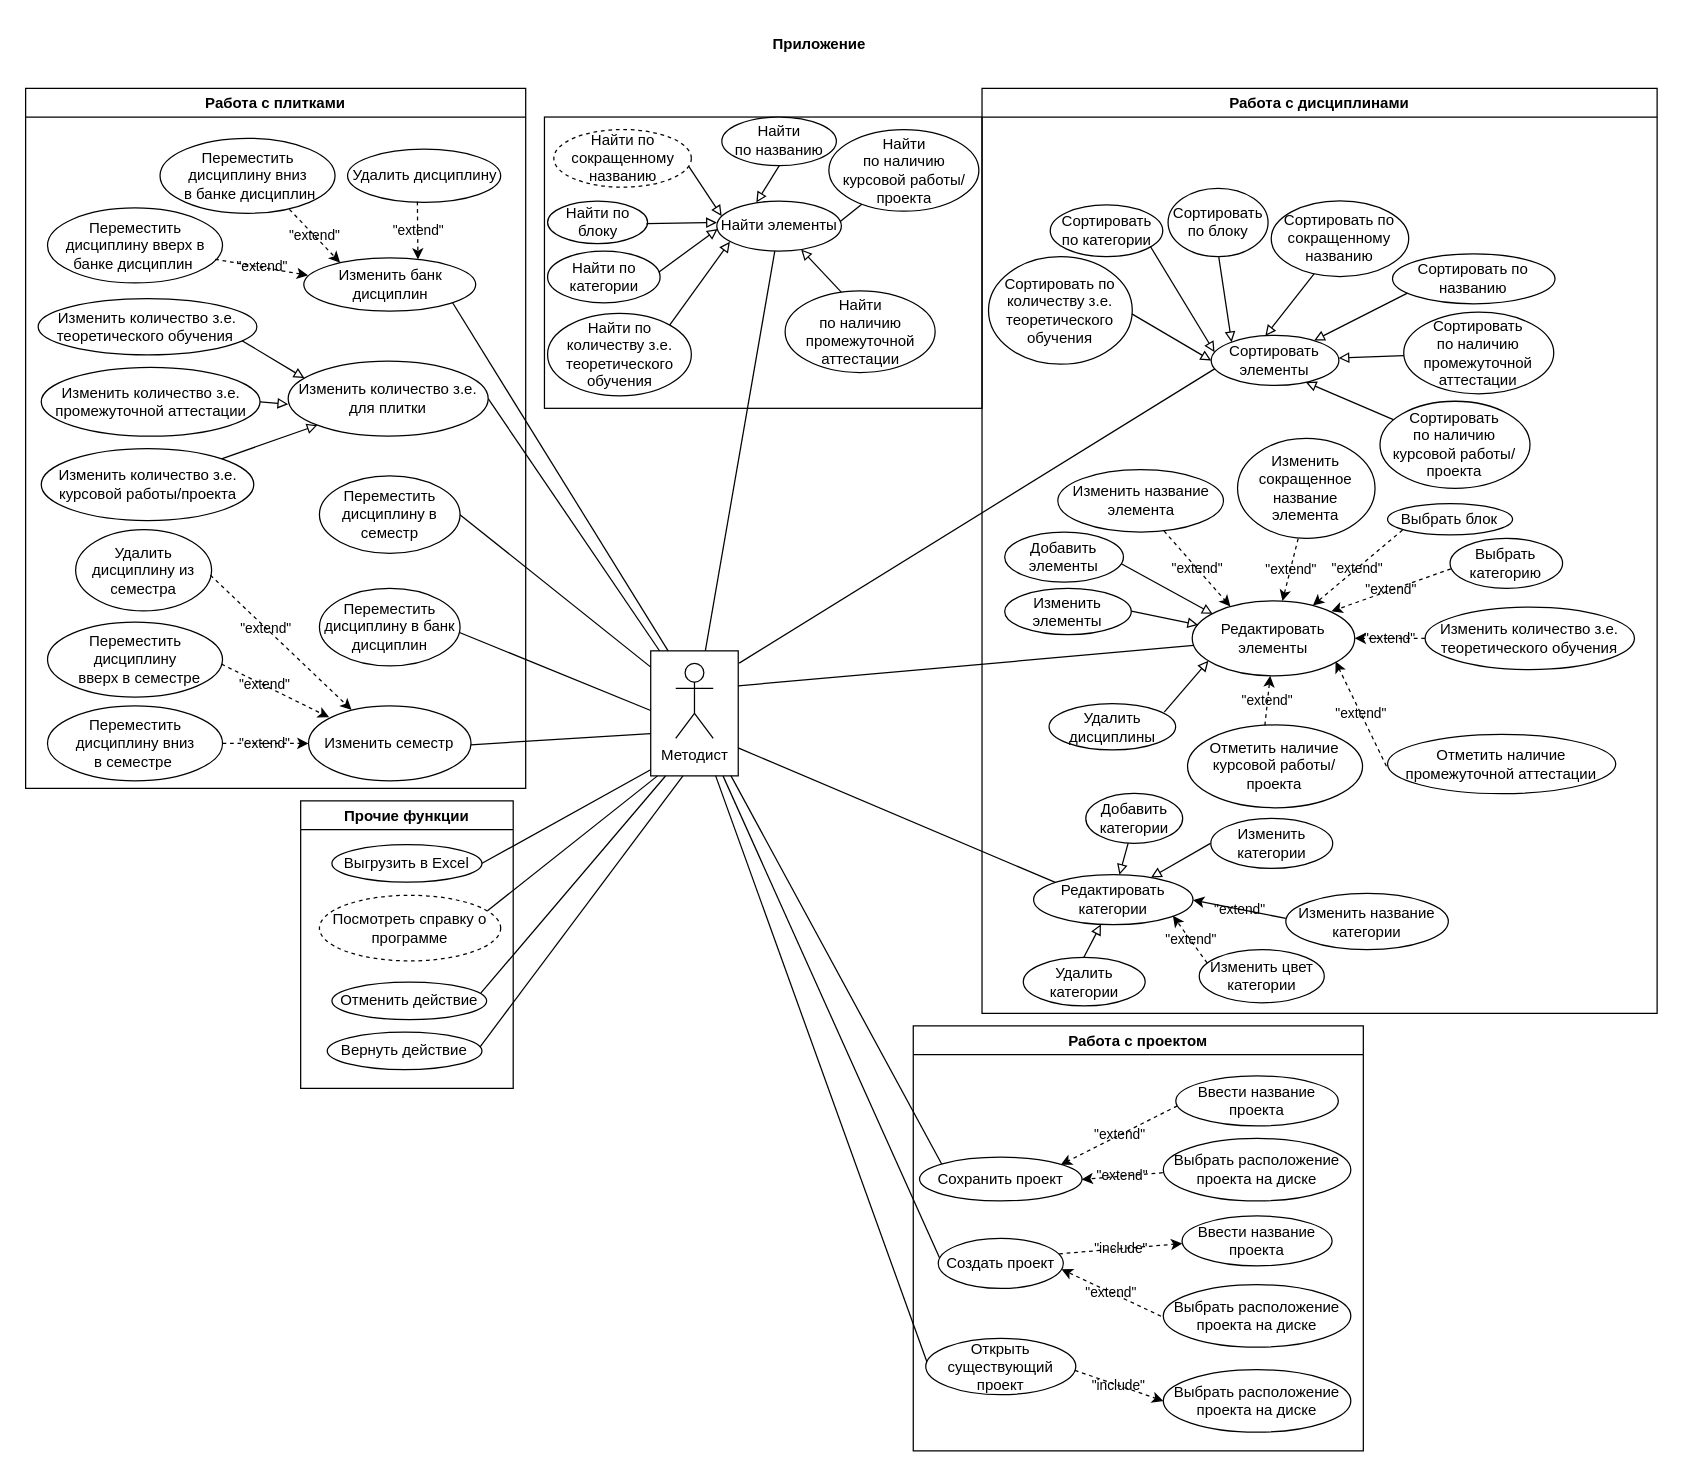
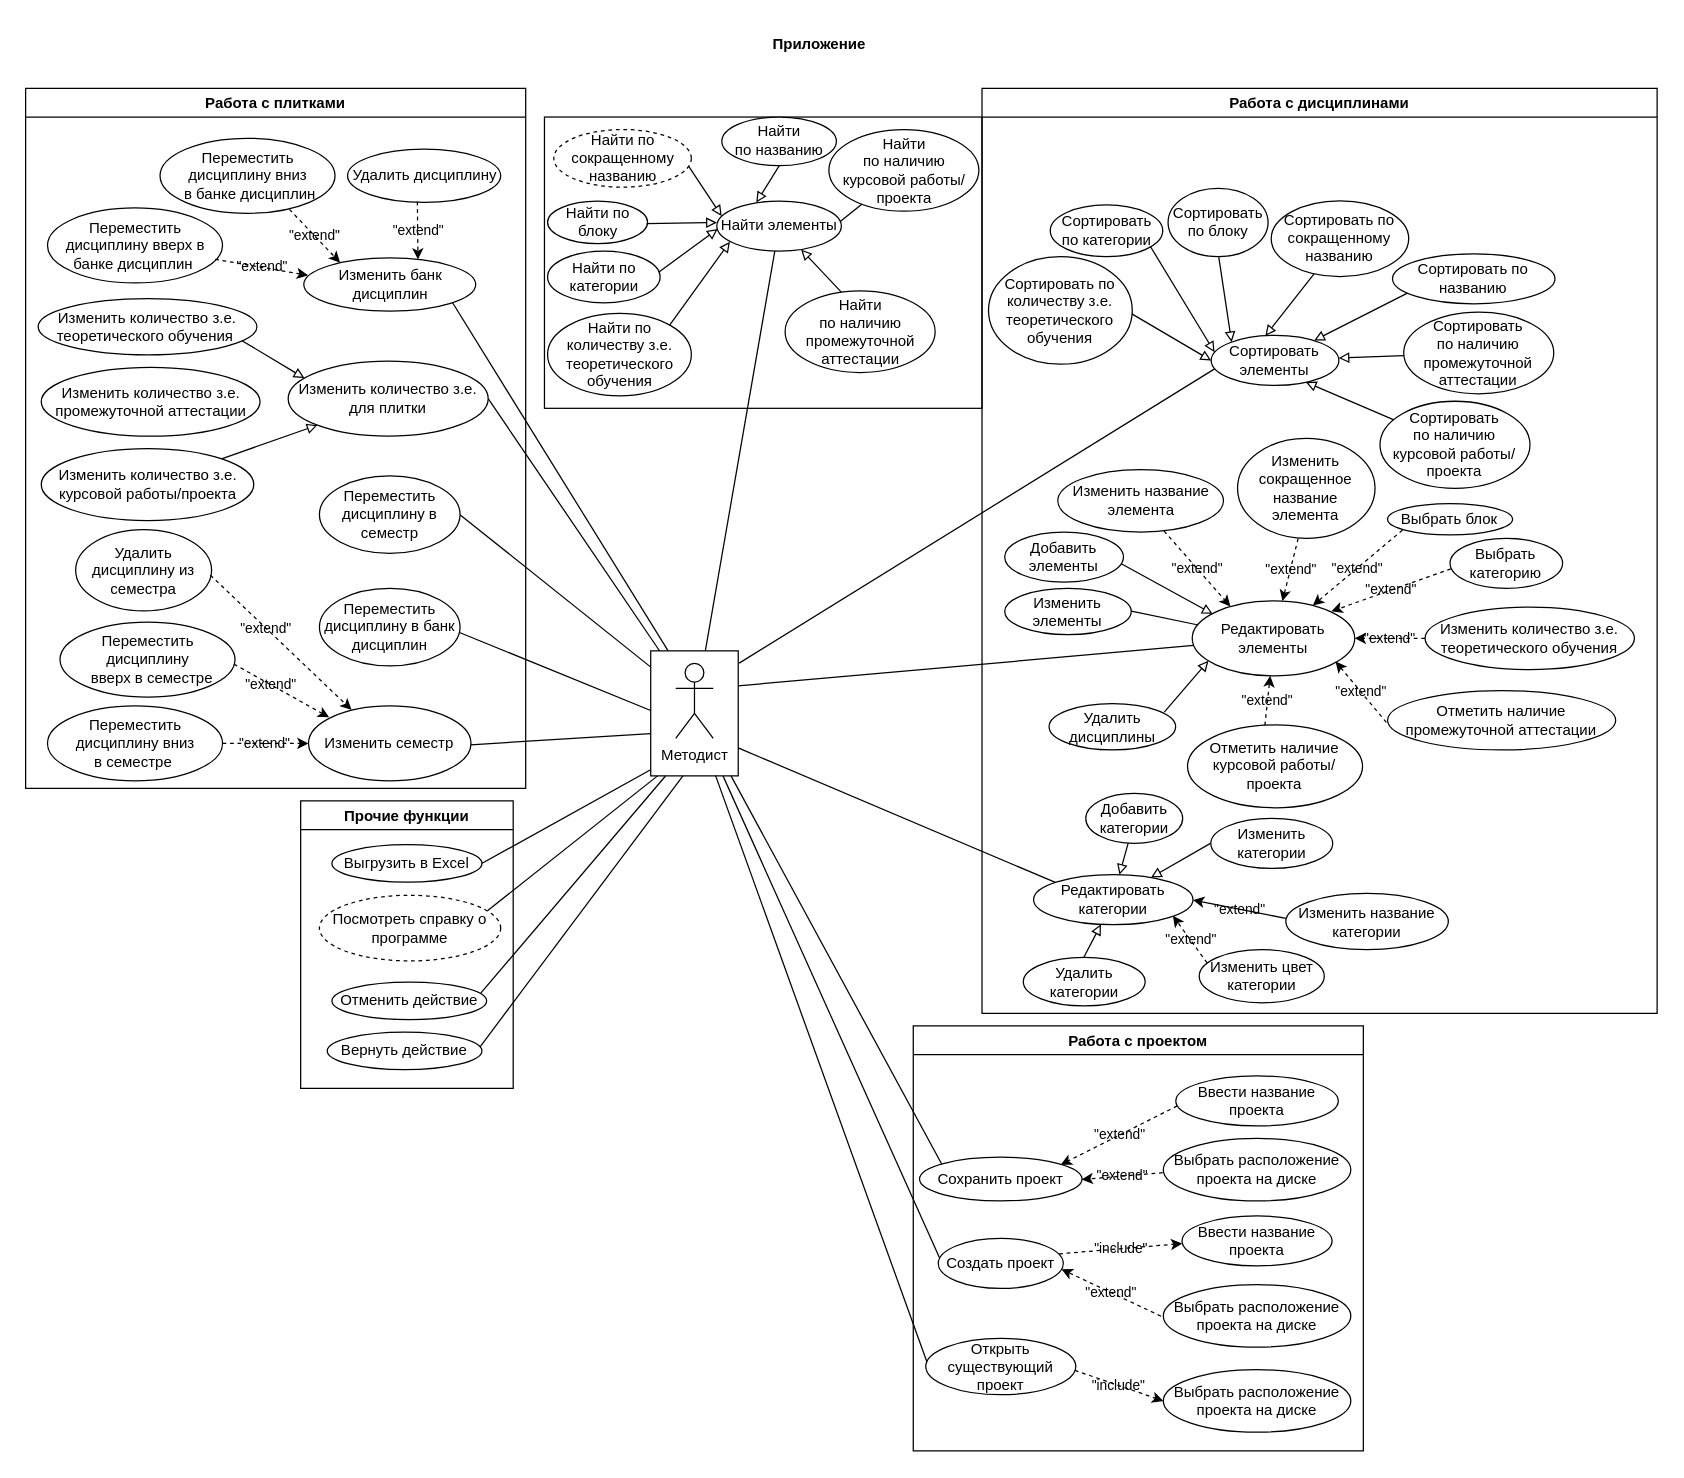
(269, 402) -> none
(1186, 622) -> (1191, 623)
(135, 659) -> (148, 659)
(1501, 764) -> (1501, 720)
